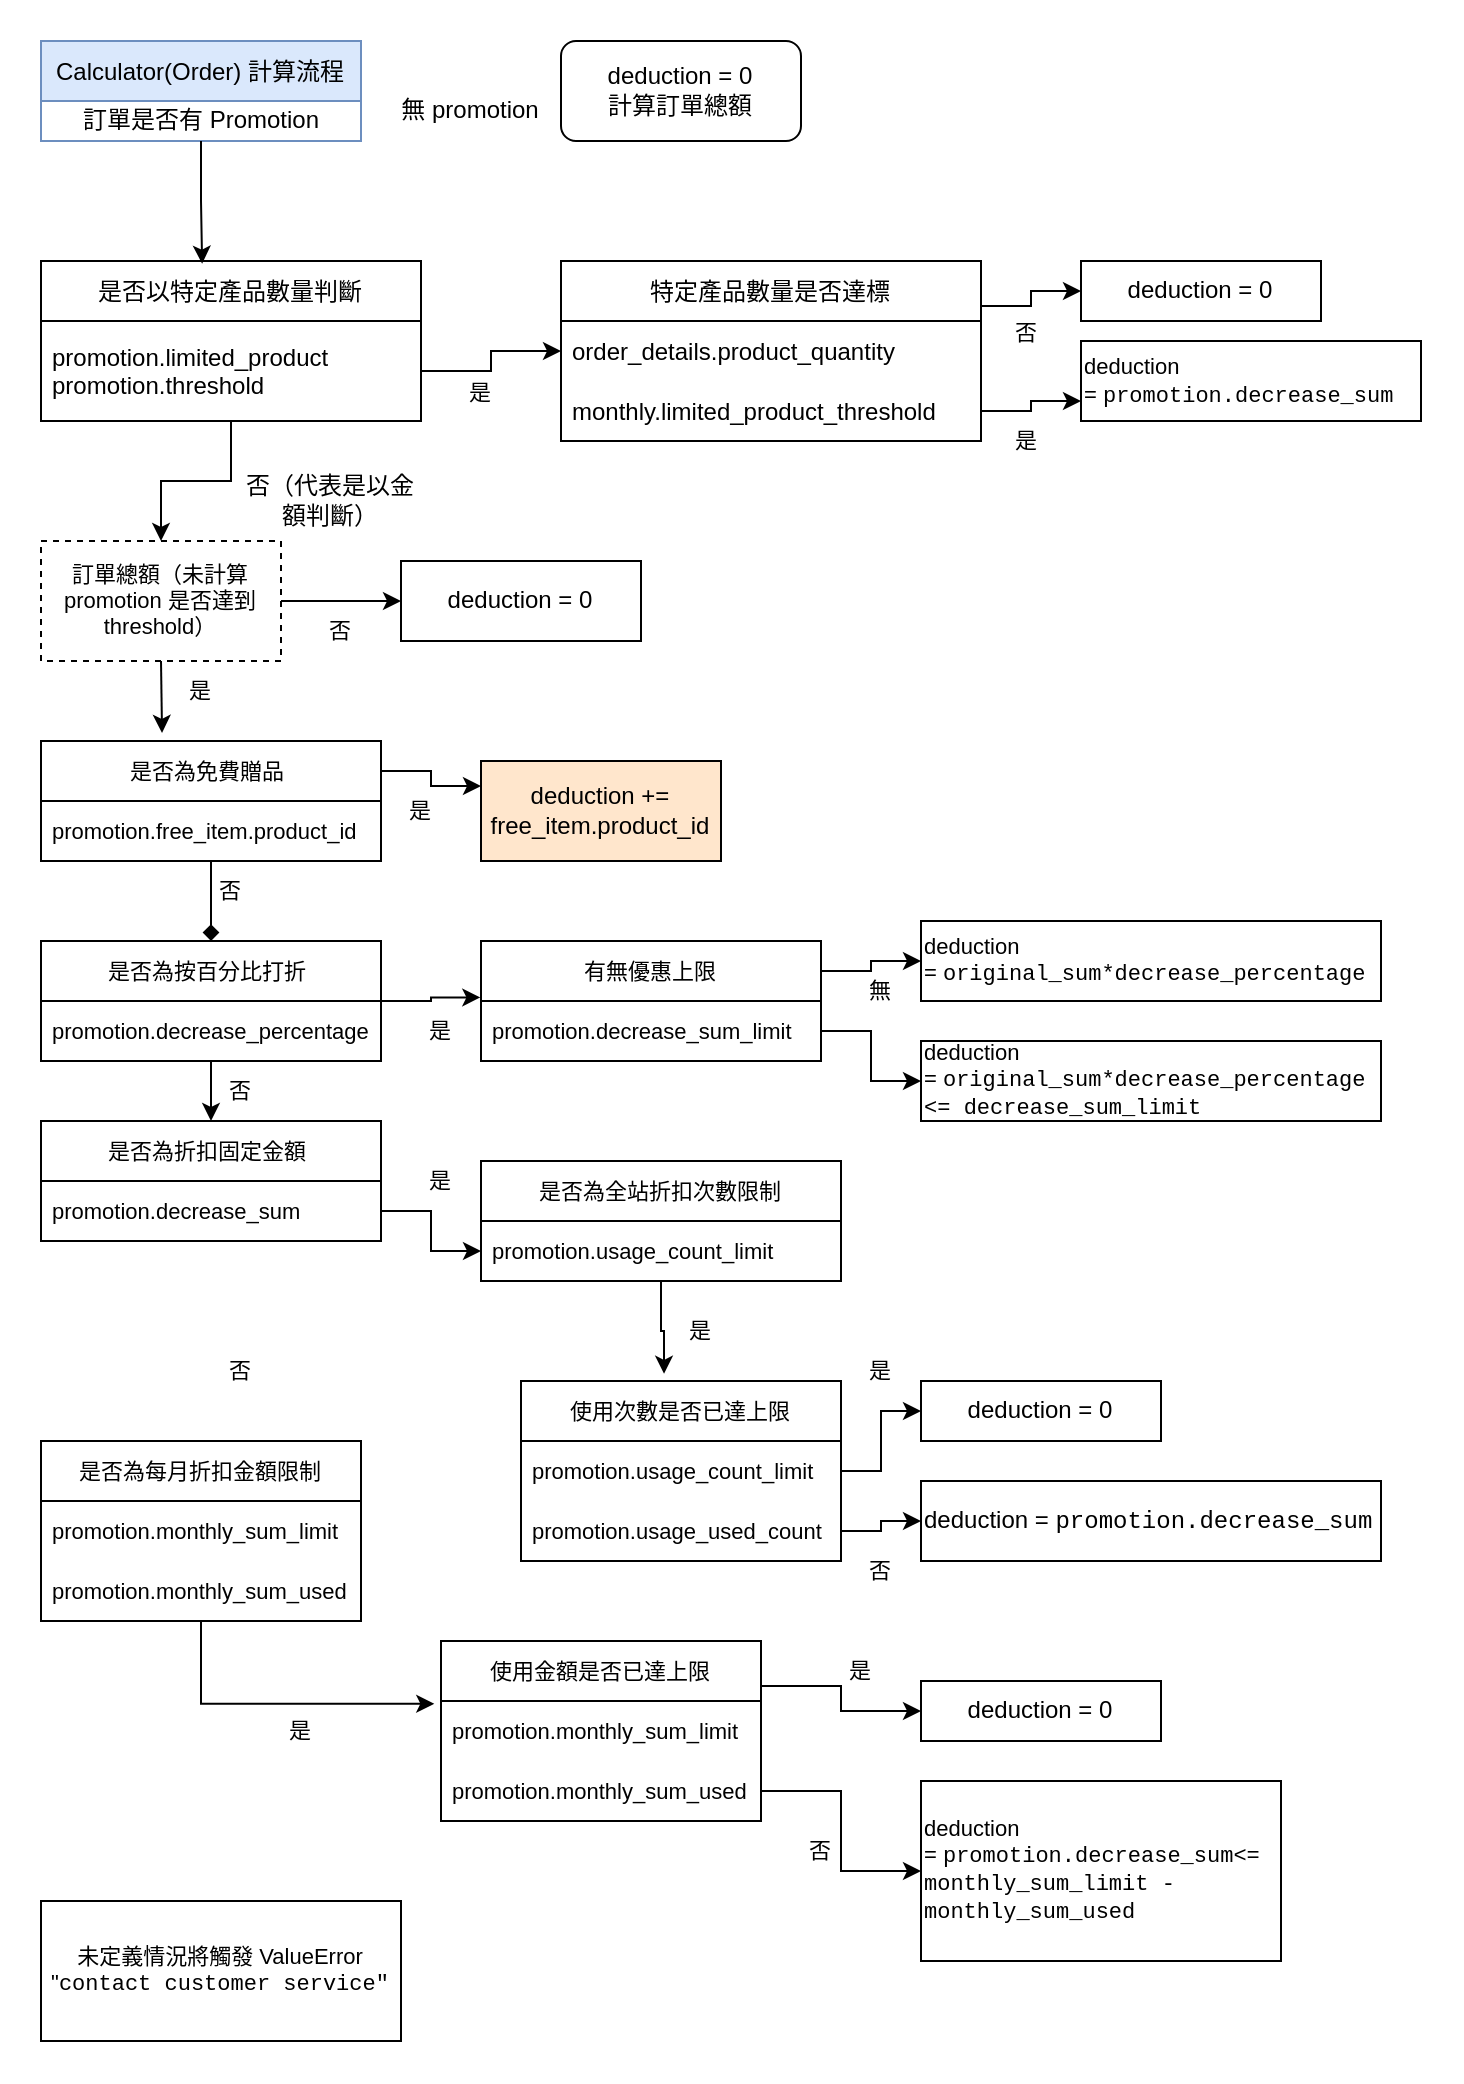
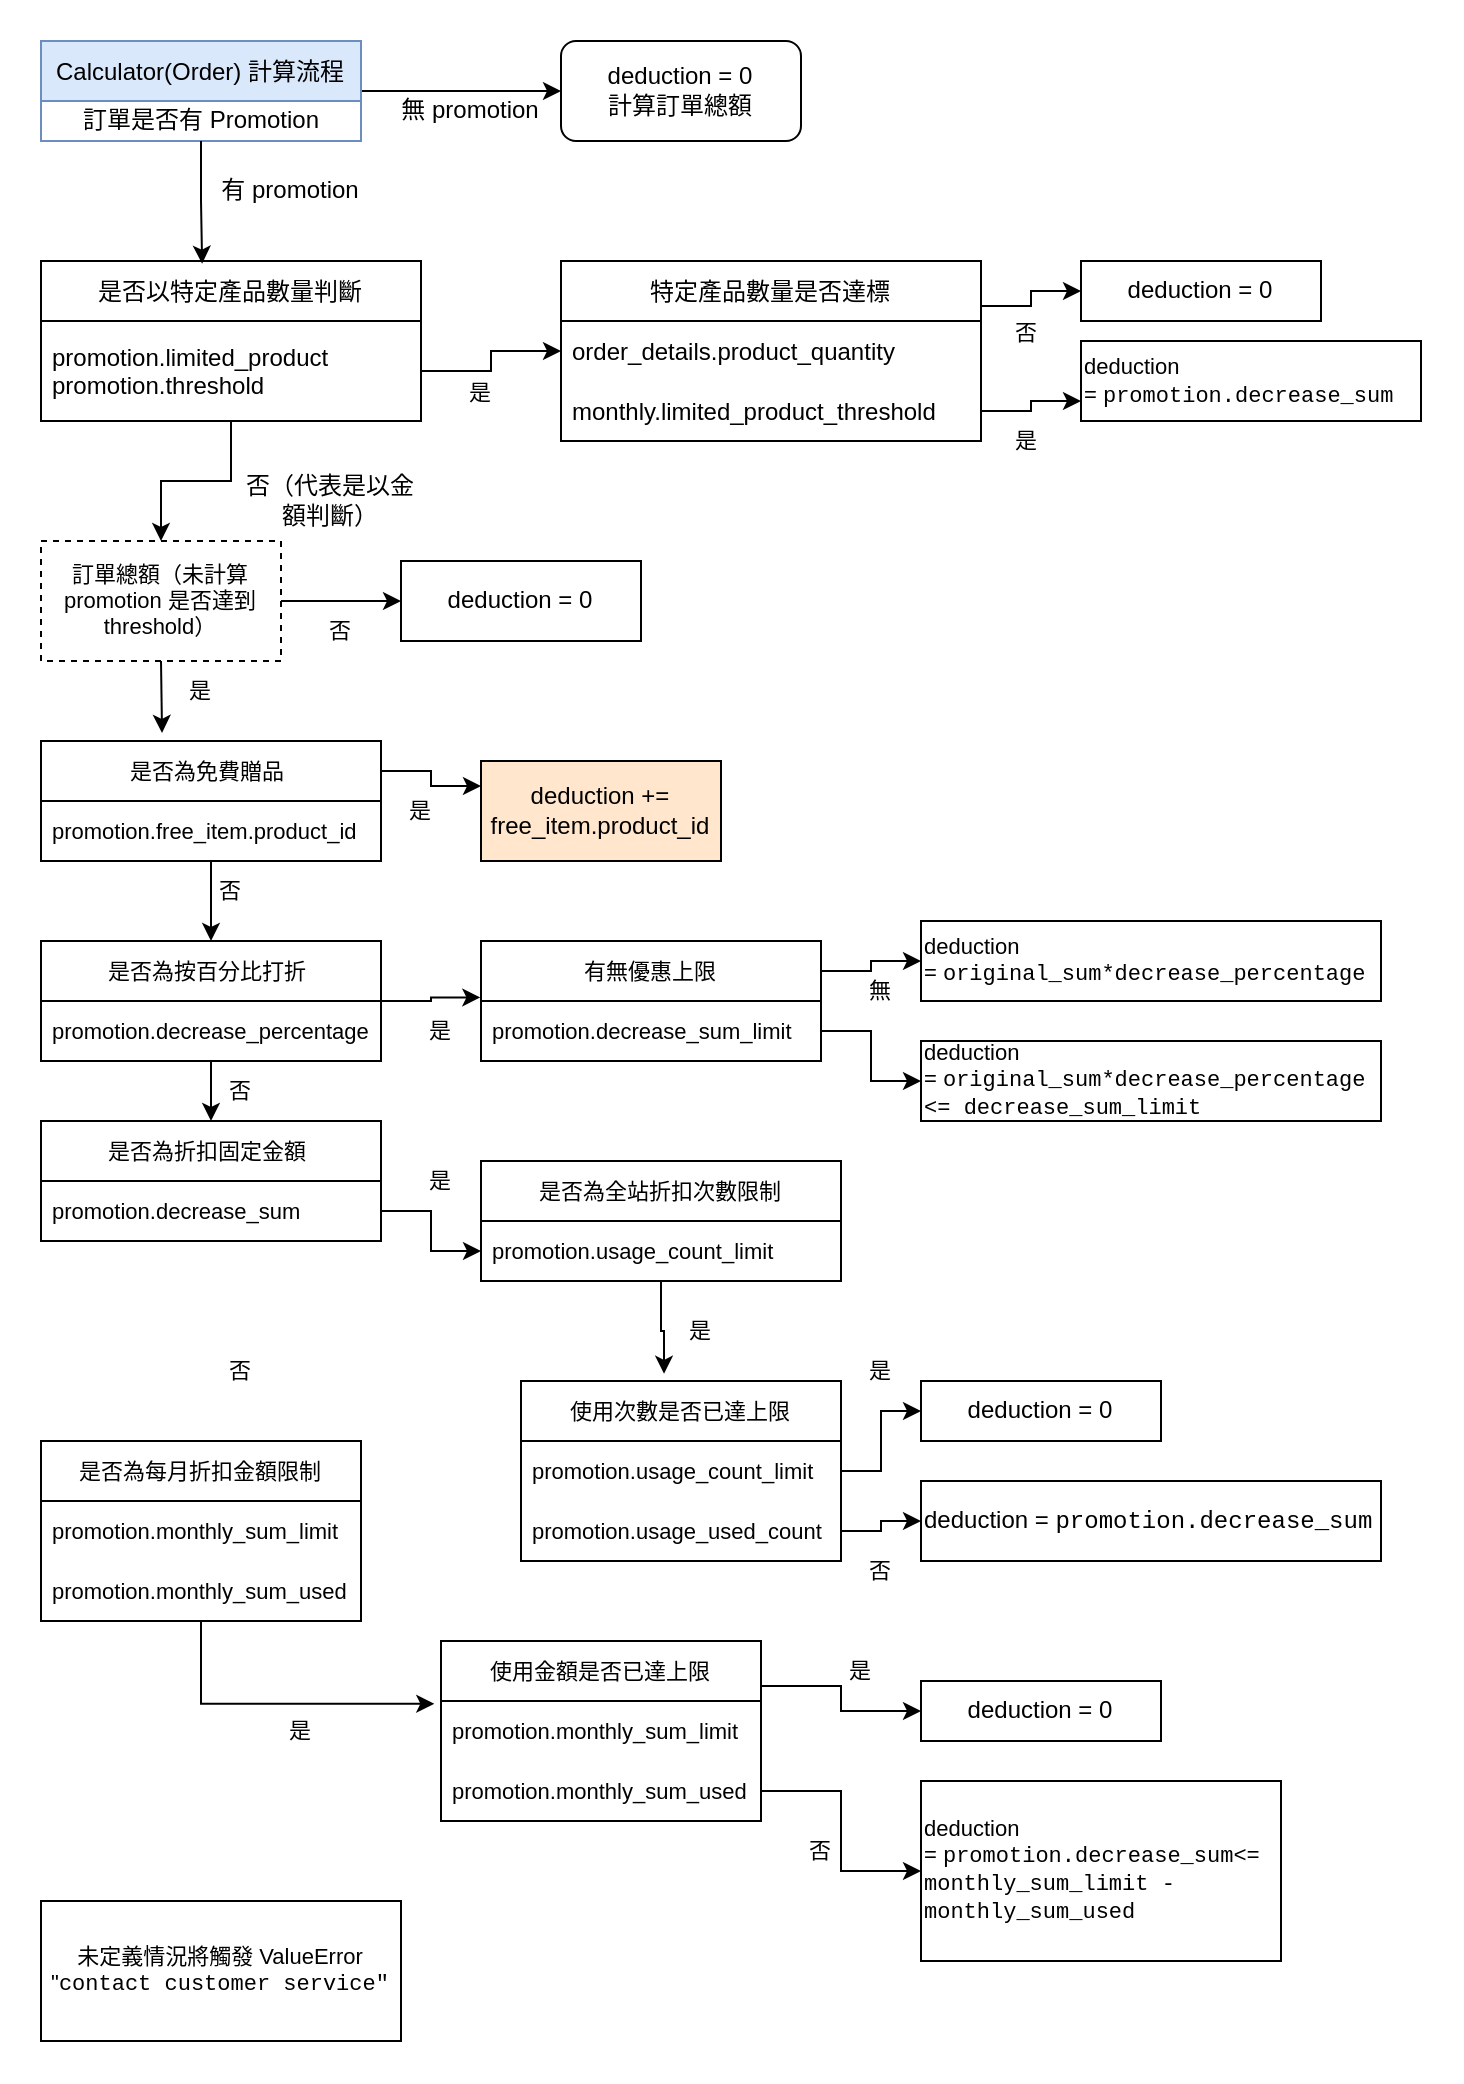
none -> (454, 91)
none -> (291, 191)
(211, 925) -> (211, 926)
